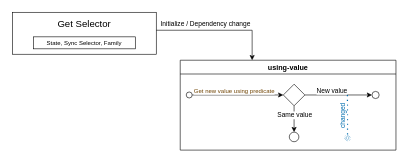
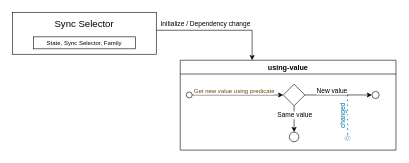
(84, 24) -> (84, 24)
